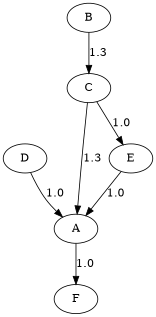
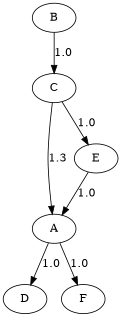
(98, 53) -> (63, 53)
(42, 193) -> (41, 260)
